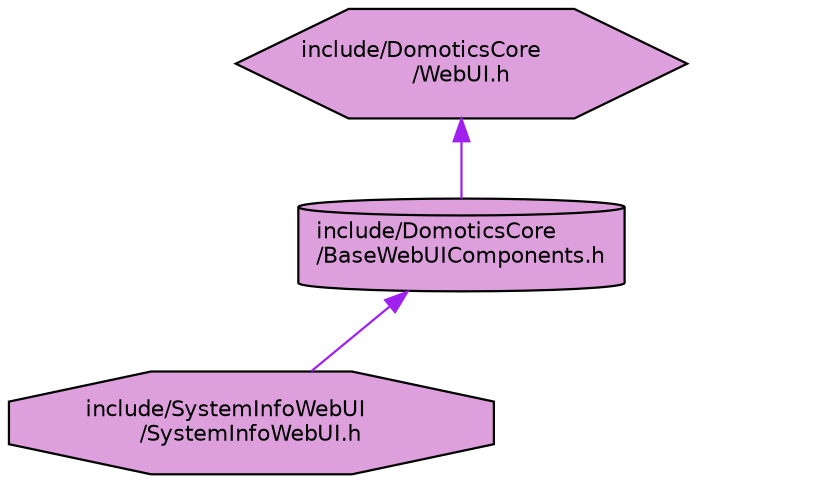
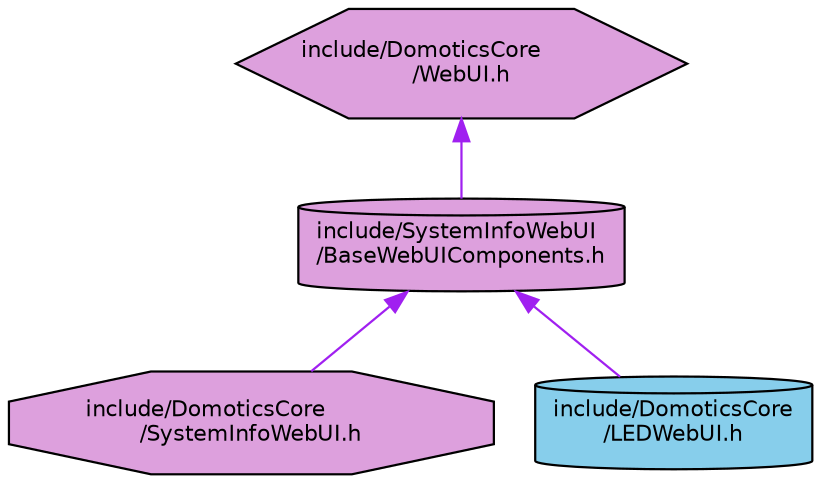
(461, 245) -> (461, 245)
(251, 423) -> (251, 423)
none -> (674, 423)
